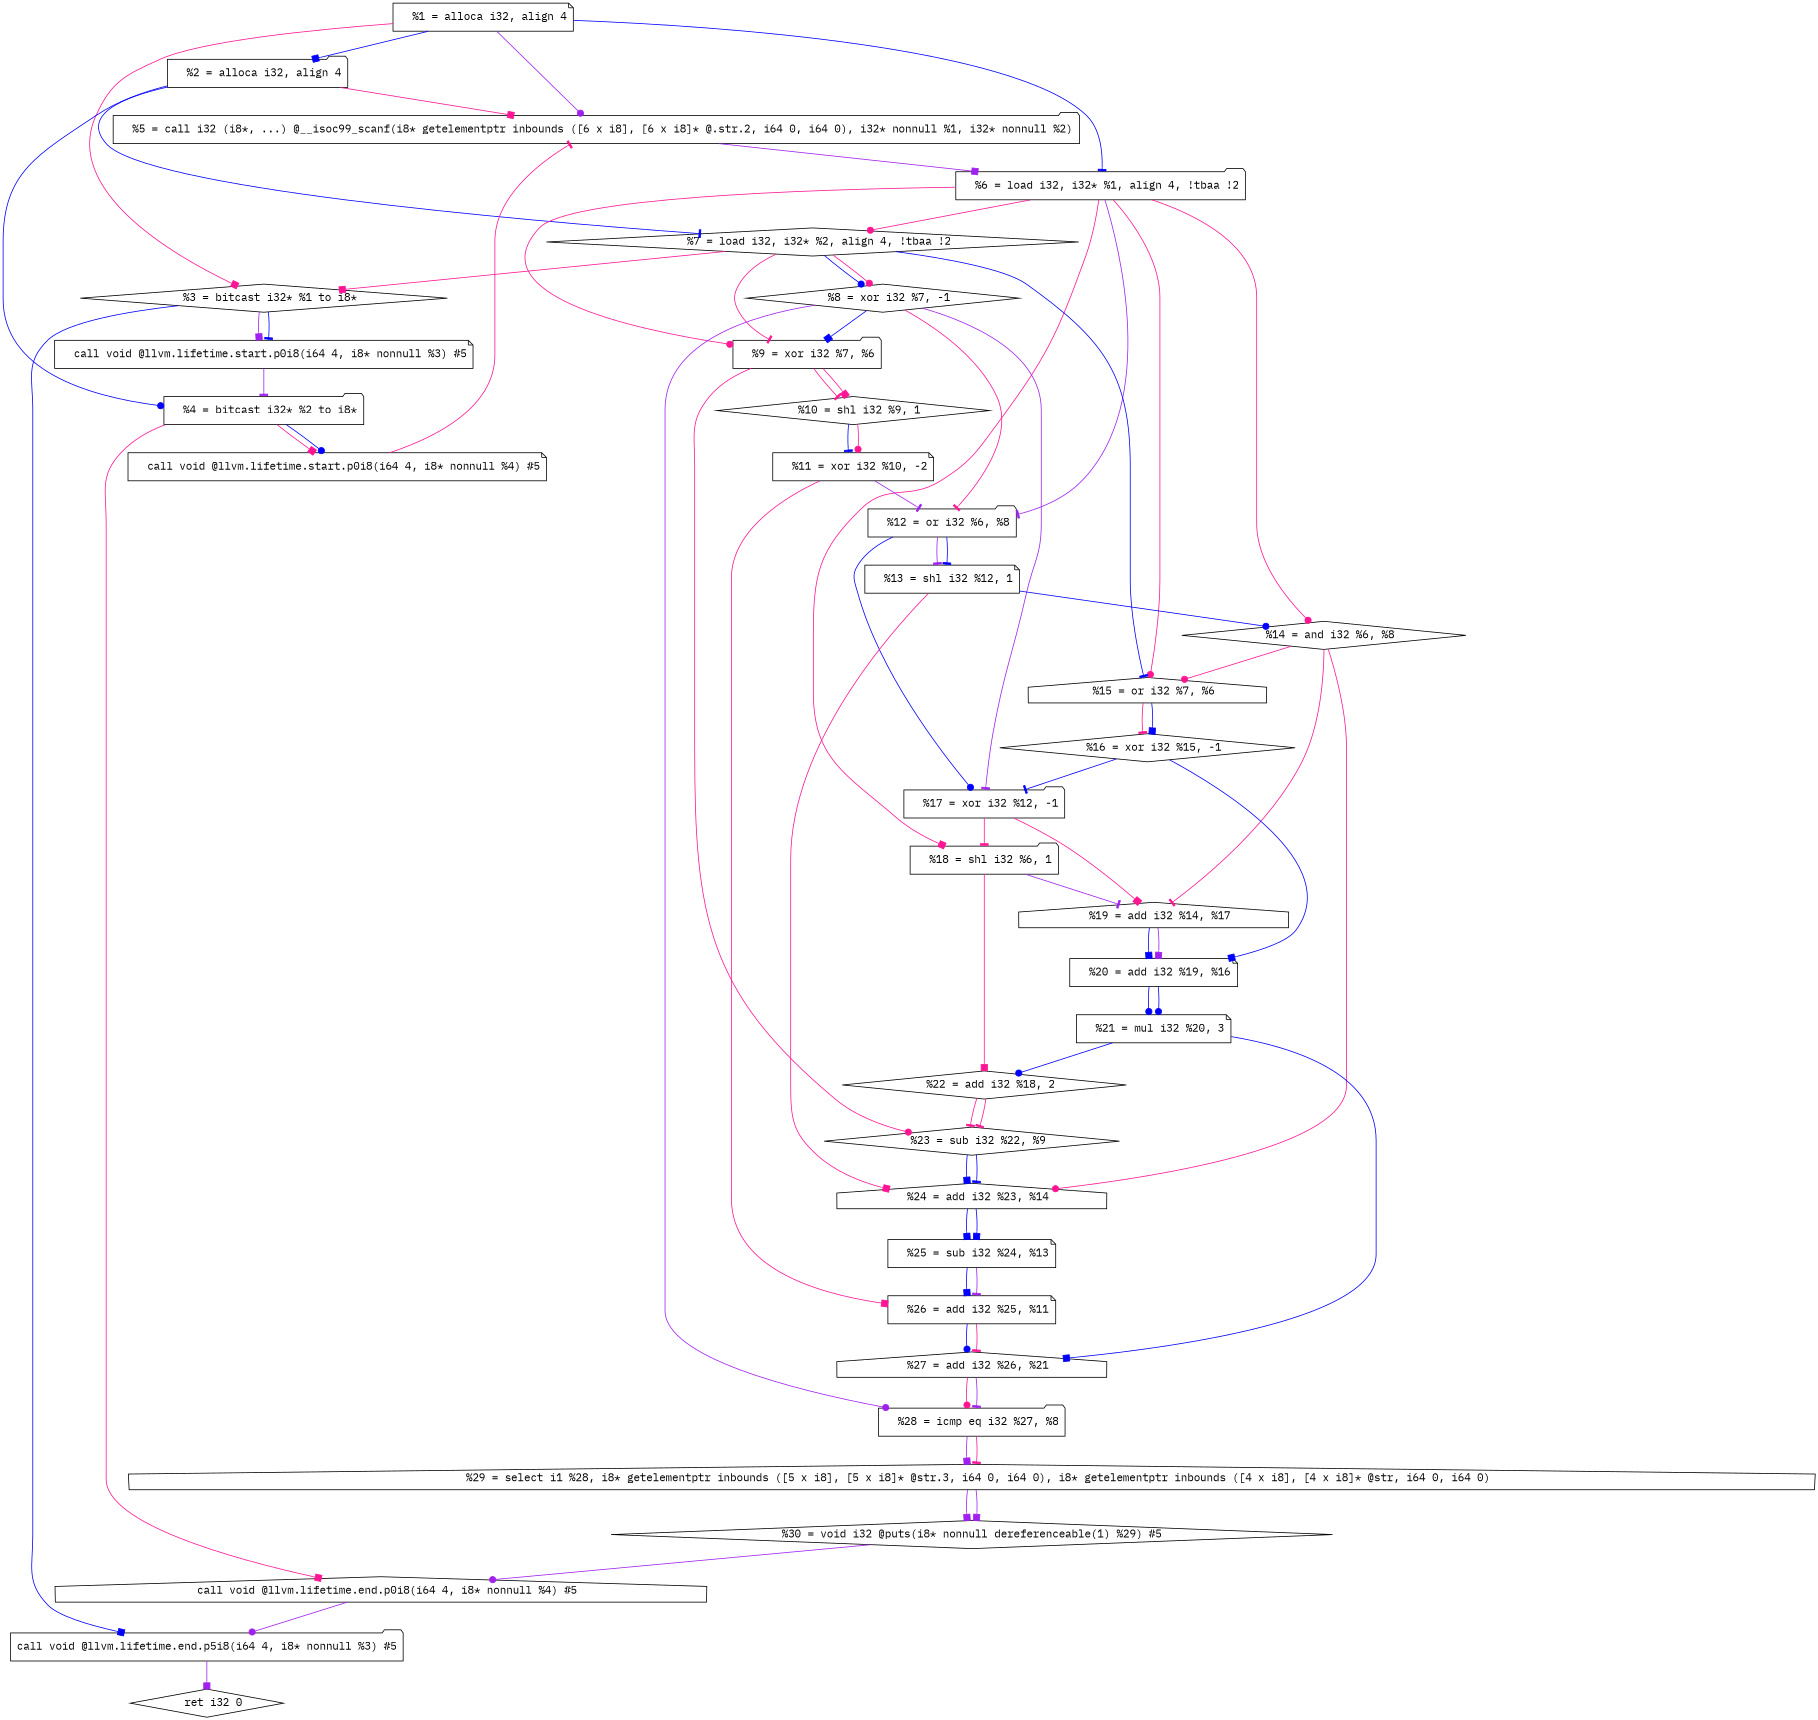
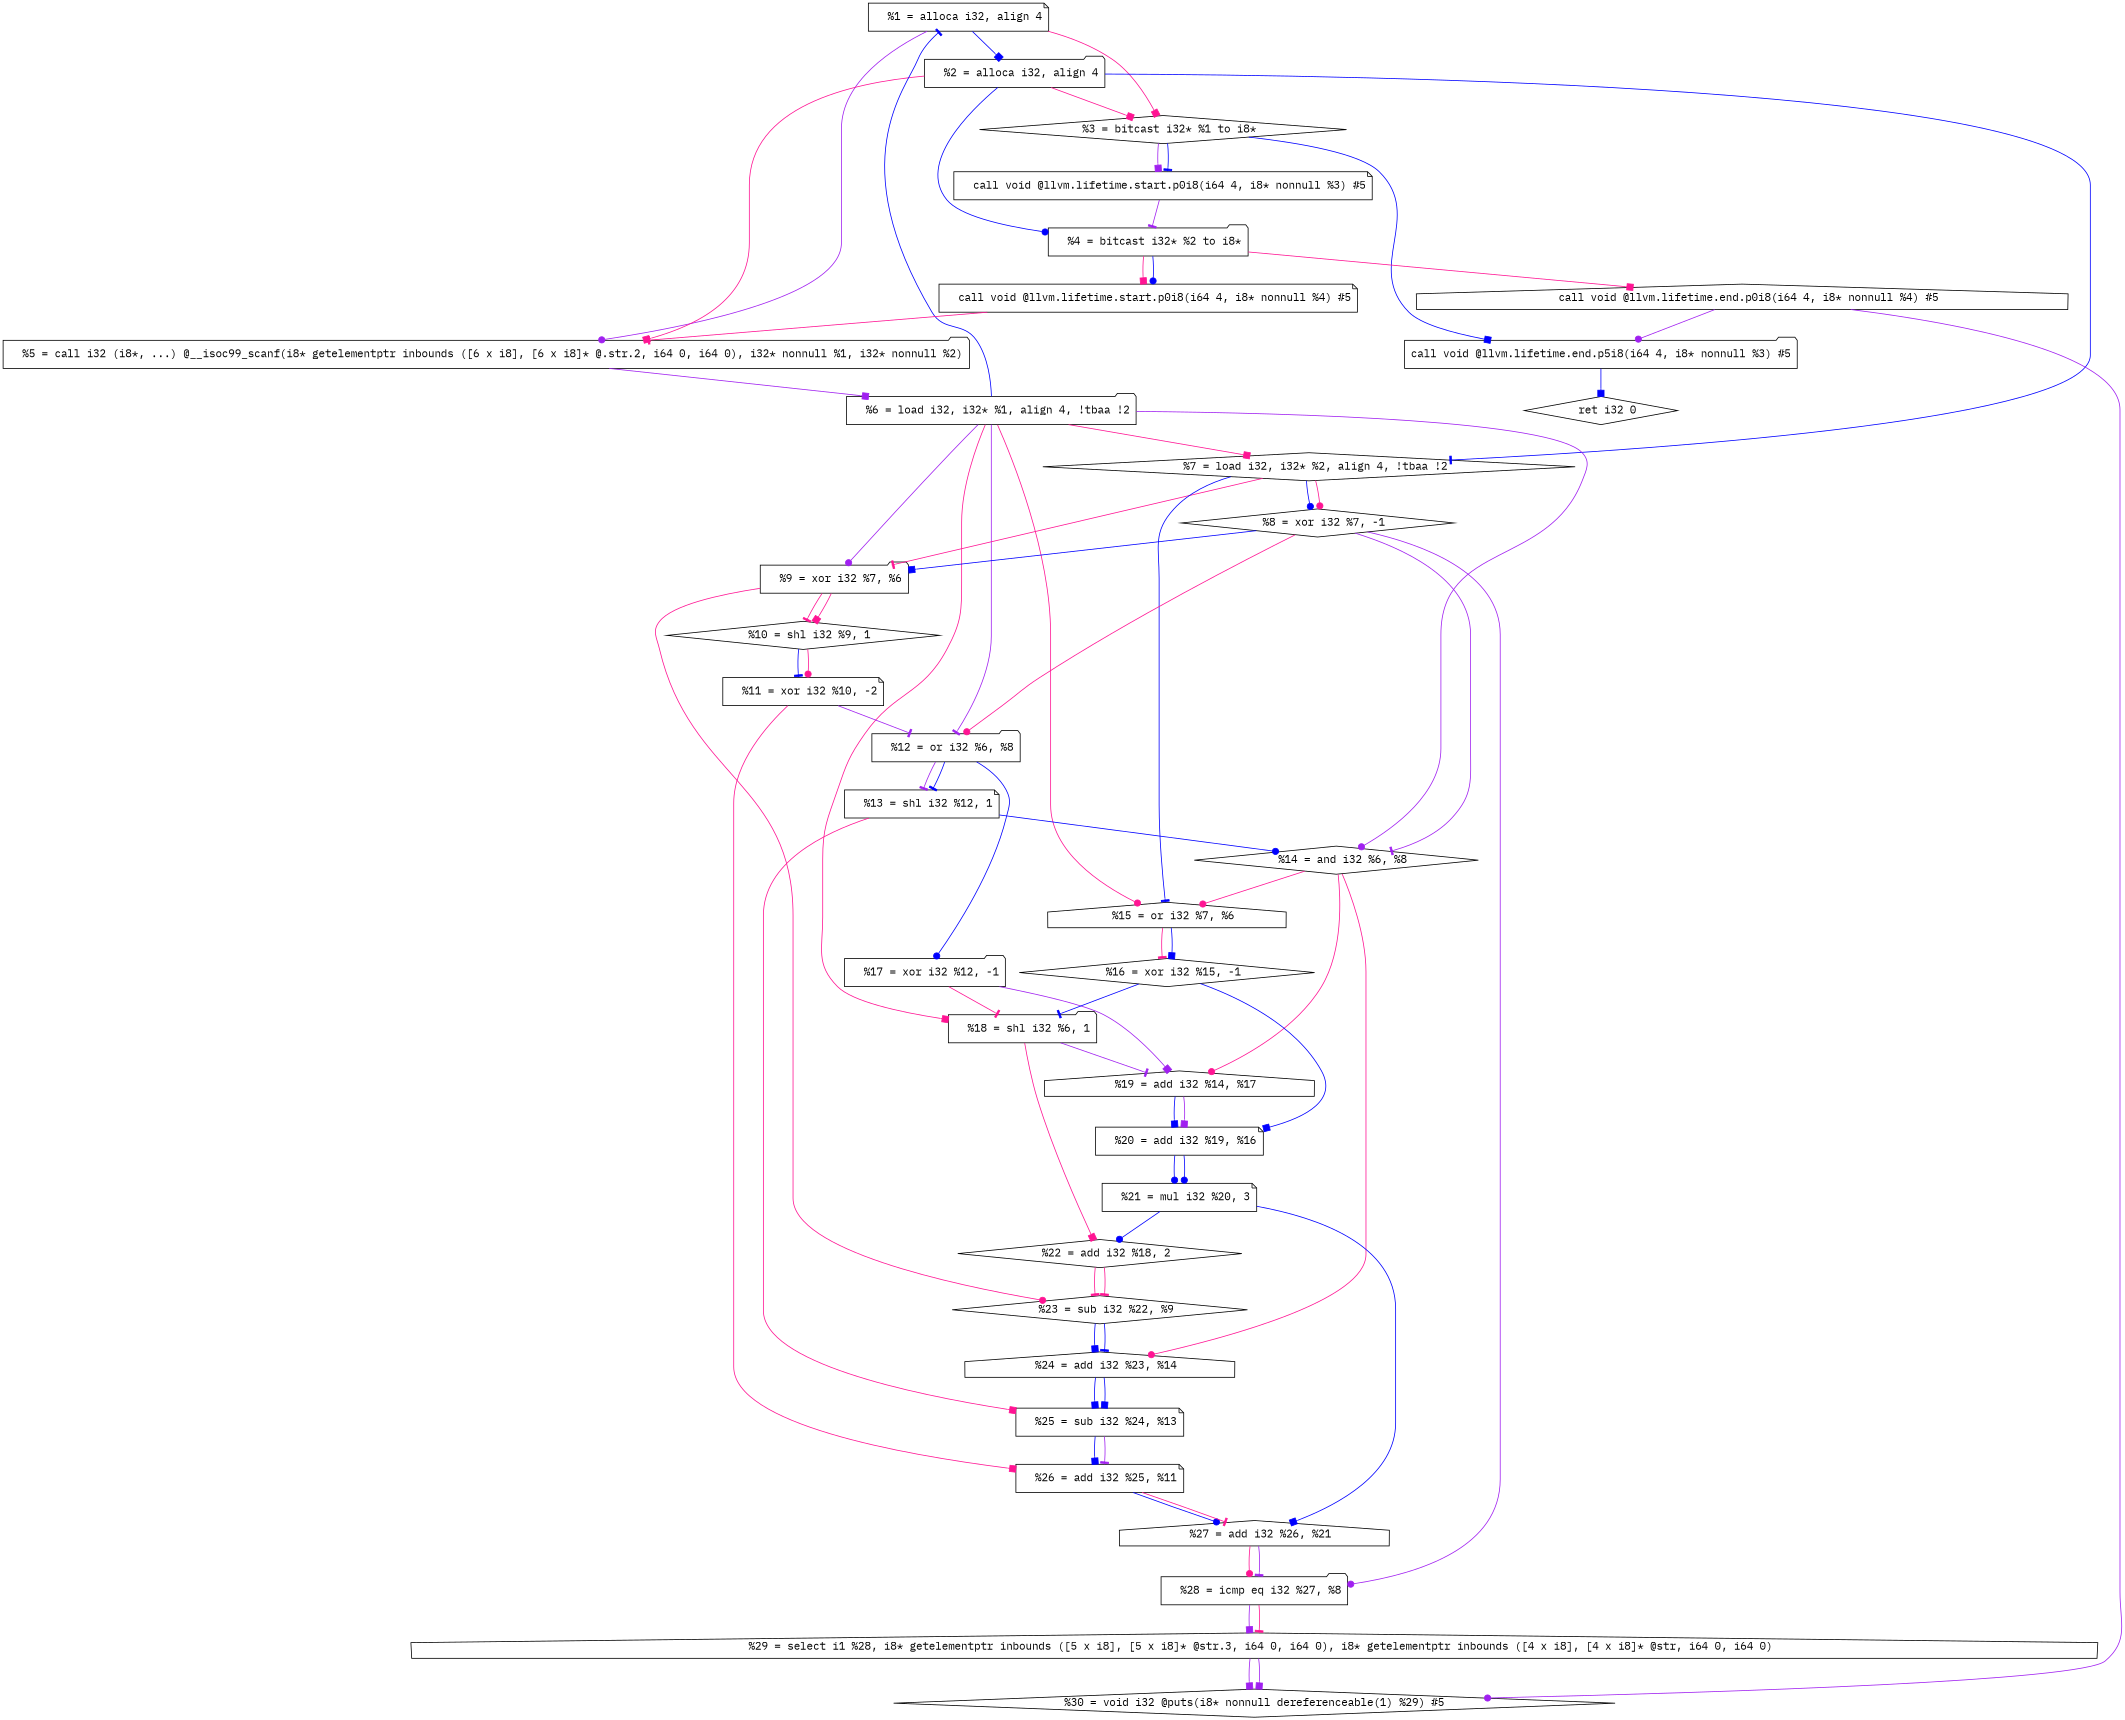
(864, 45) -> (895, 227)
(615, 206) -> (914, 492)
(952, 215) -> (1155, 440)
(536, 270) -> (1088, 101)
(1257, 389) -> (1586, 472)
(995, 394) -> (1127, 625)
(1041, 517) -> (1471, 680)
(1072, 774) -> (1100, 999)
(1282, 794) -> (1315, 996)
(1077, 854) -> (1090, 1009)
(791, 894) -> (763, 1174)
(683, 1562) -> (2120, 1196)
(207, 1671) -> (1601, 379)
